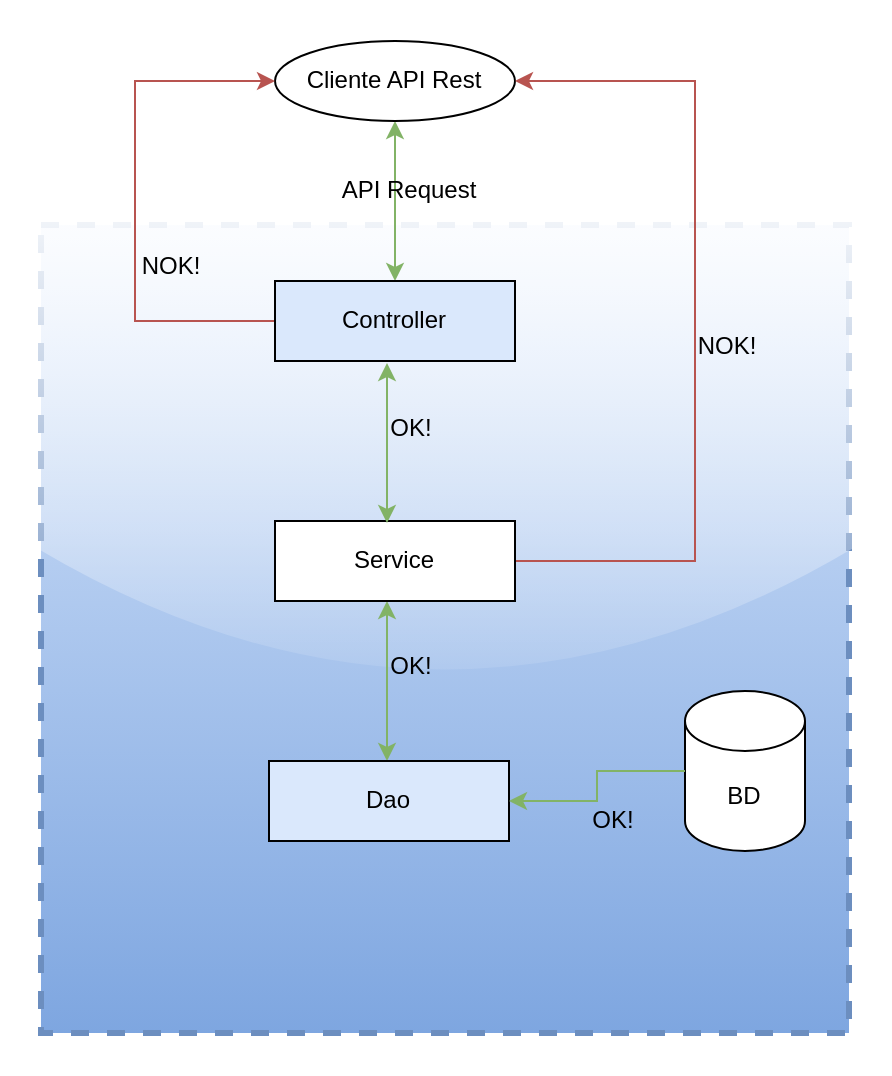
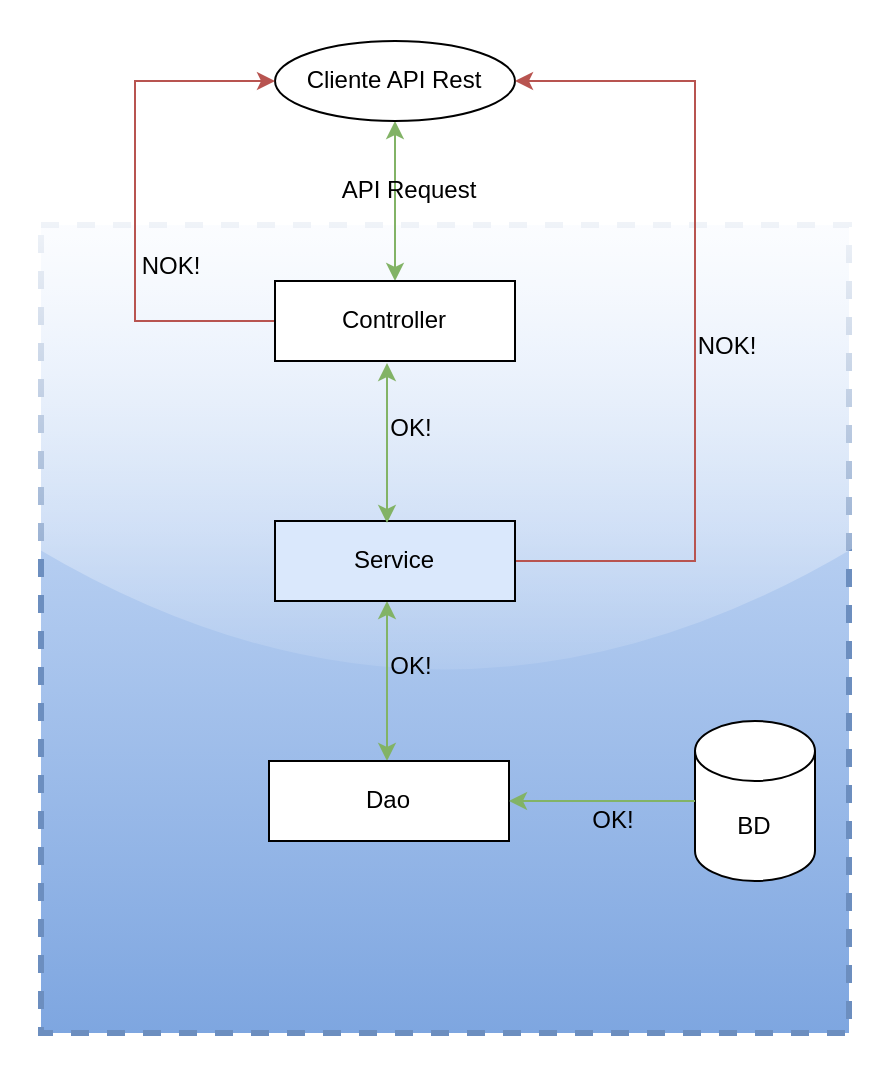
(395, 321) -> (395, 321)
(395, 561) -> (395, 561)
(745, 771) -> (755, 801)
(389, 801) -> (389, 801)
